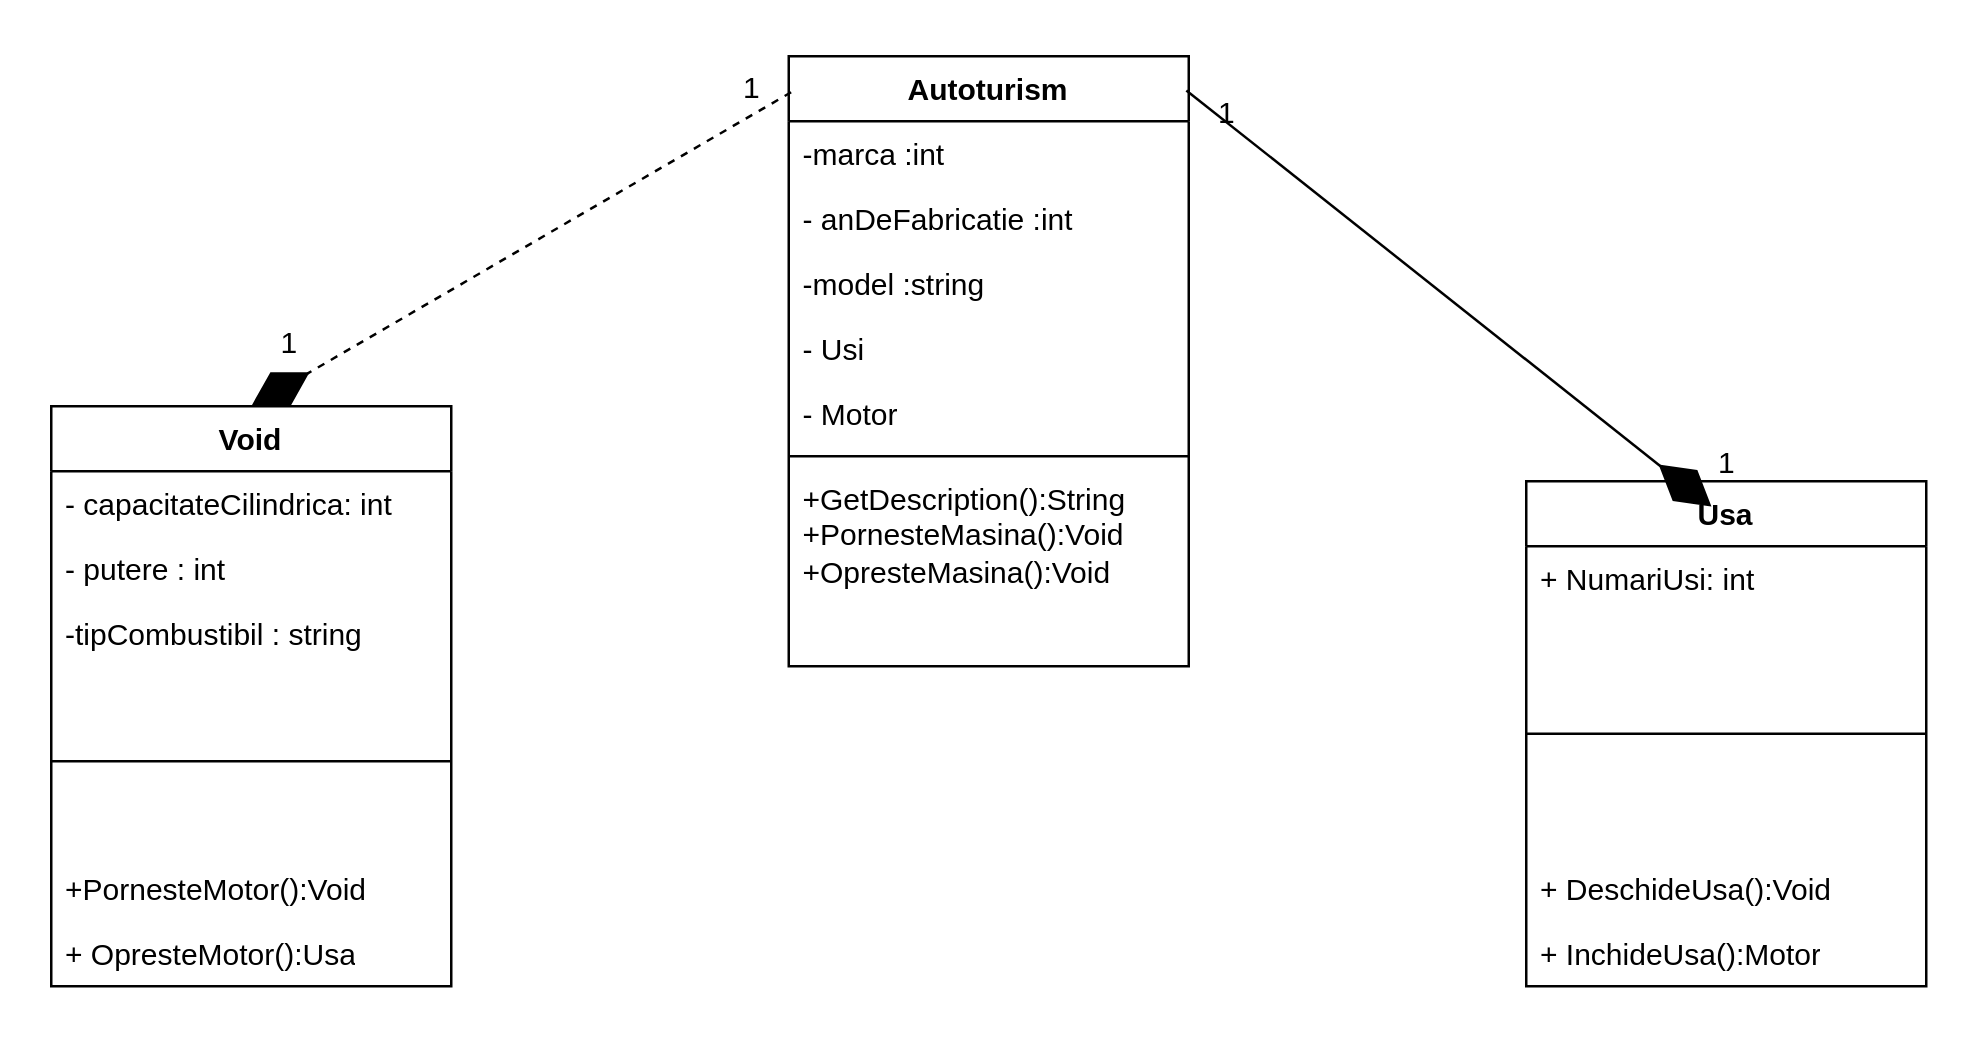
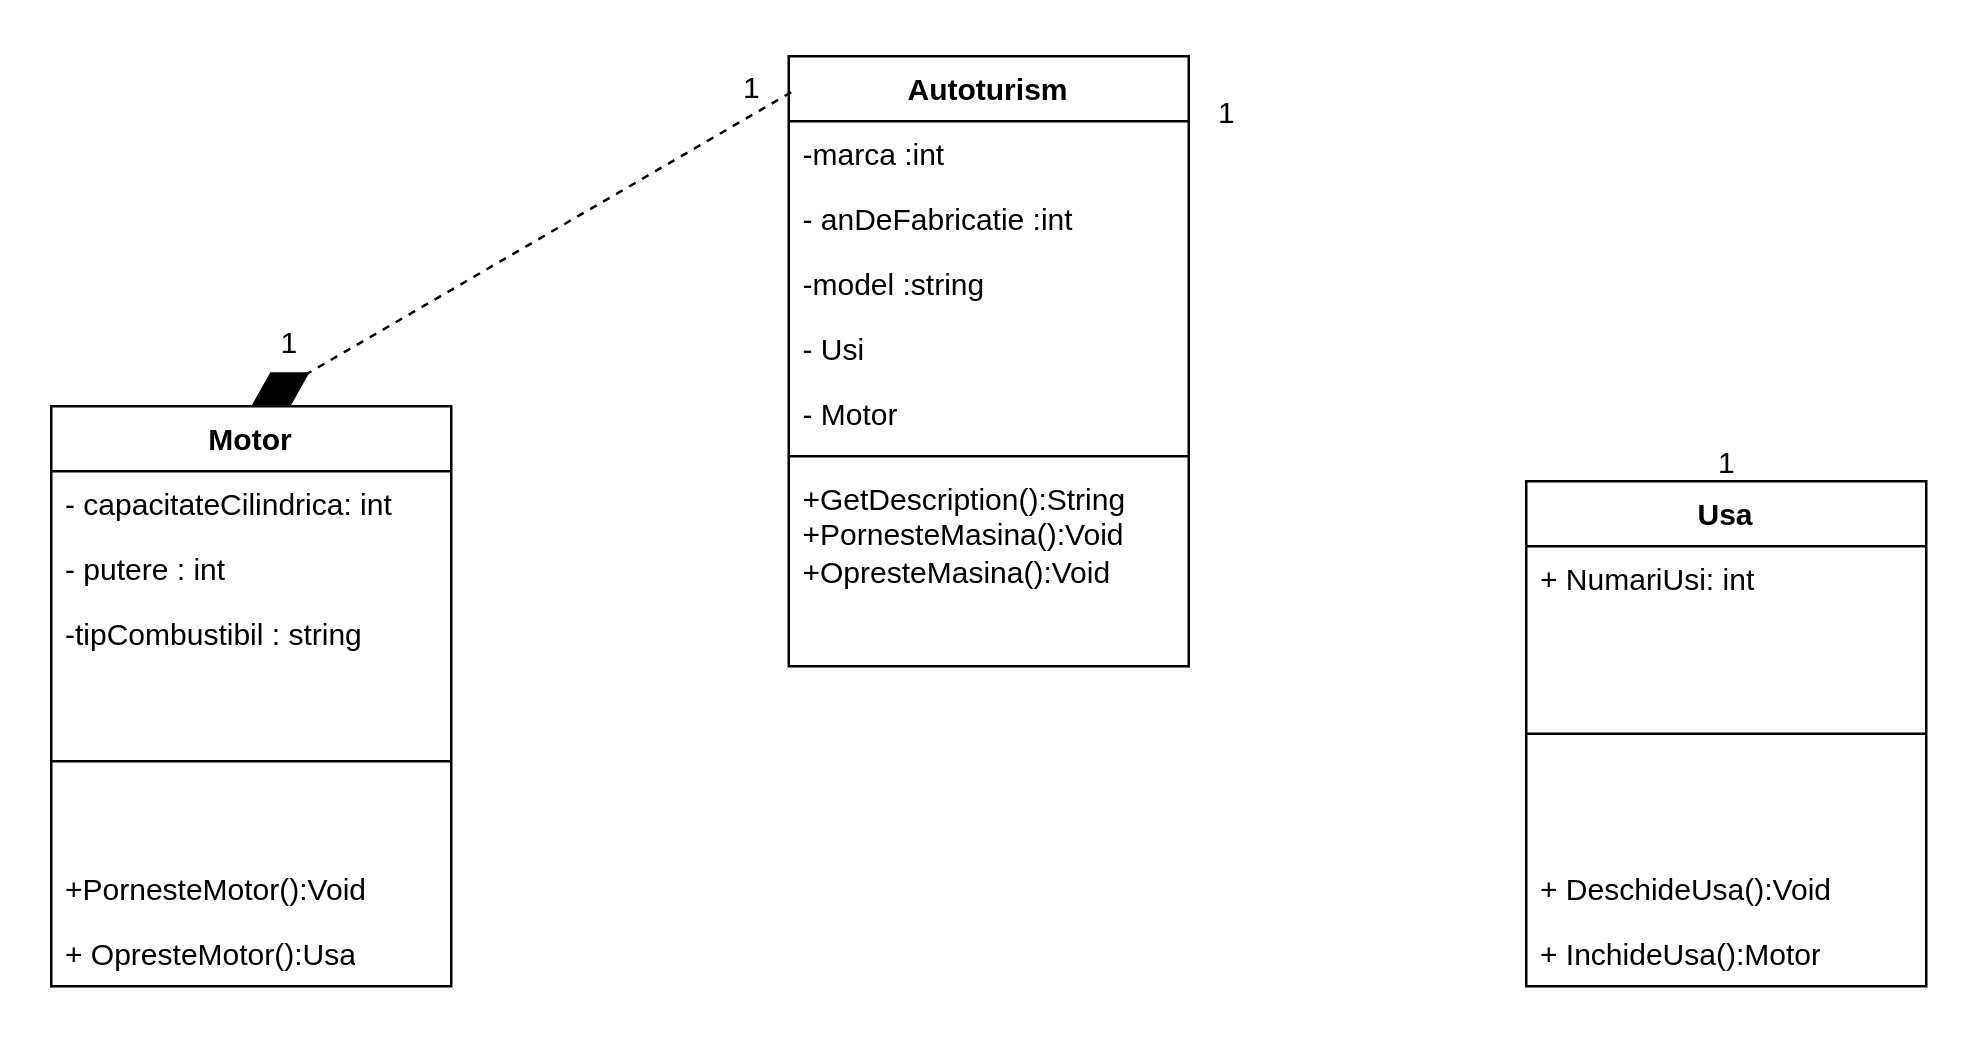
(1423, 278) -> none
(251, 442) -> (251, 442)
